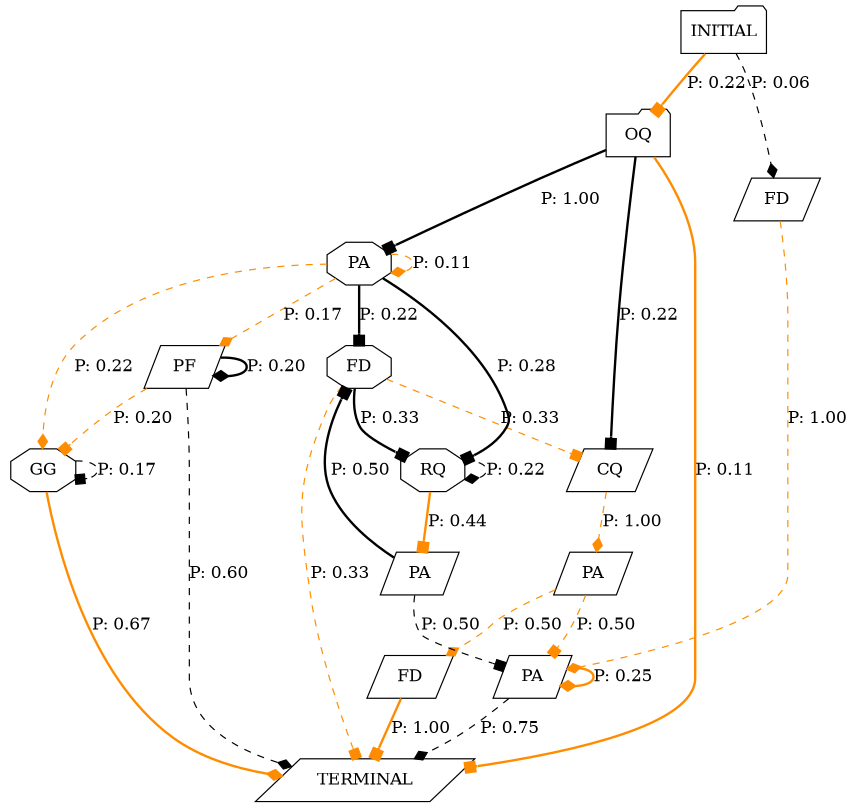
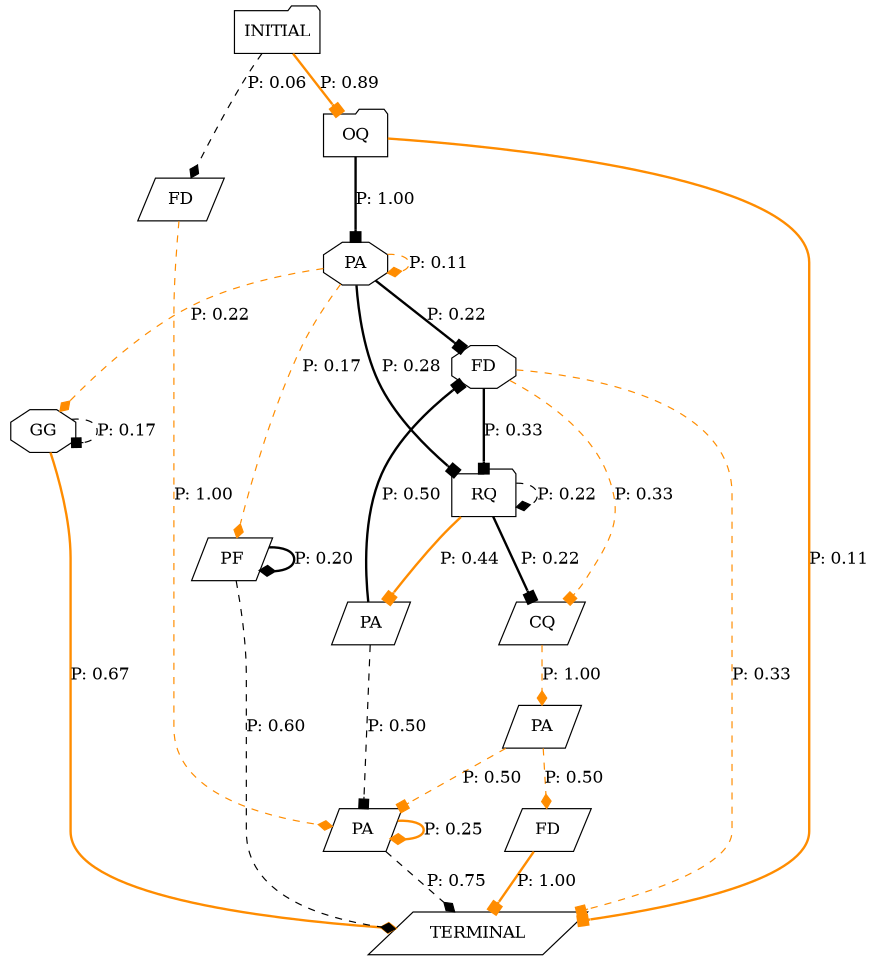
(717, 84) -> (350, 84)
(620, 296) -> (510, 554)
(107, 414) -> none
(433, 470) -> (484, 495)
